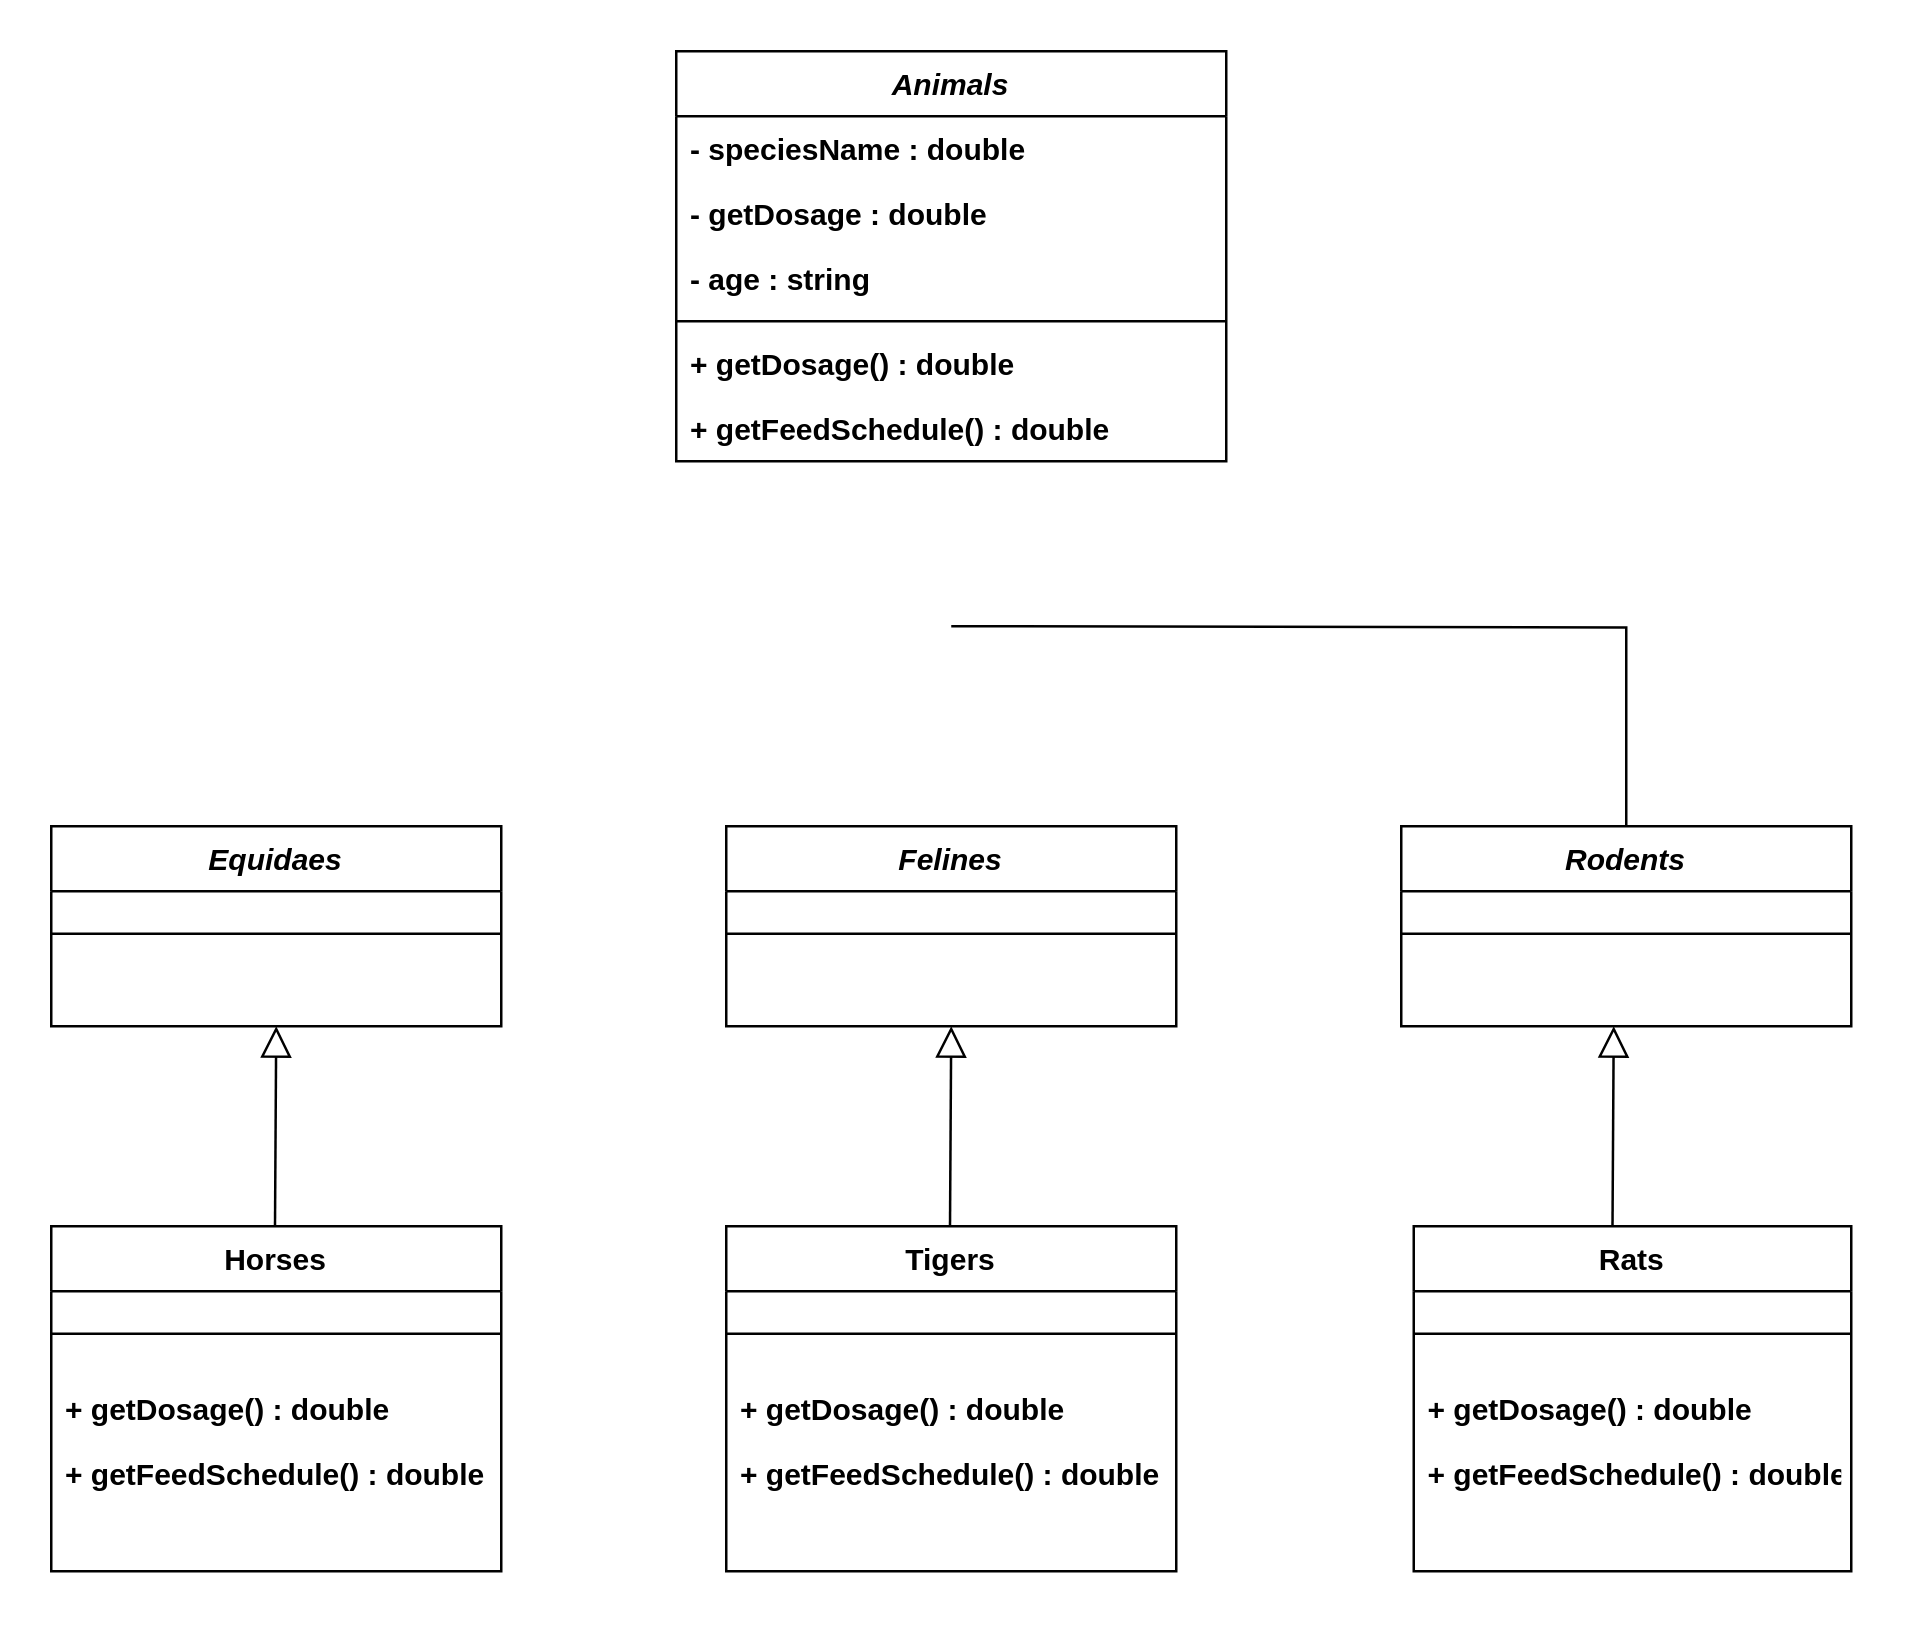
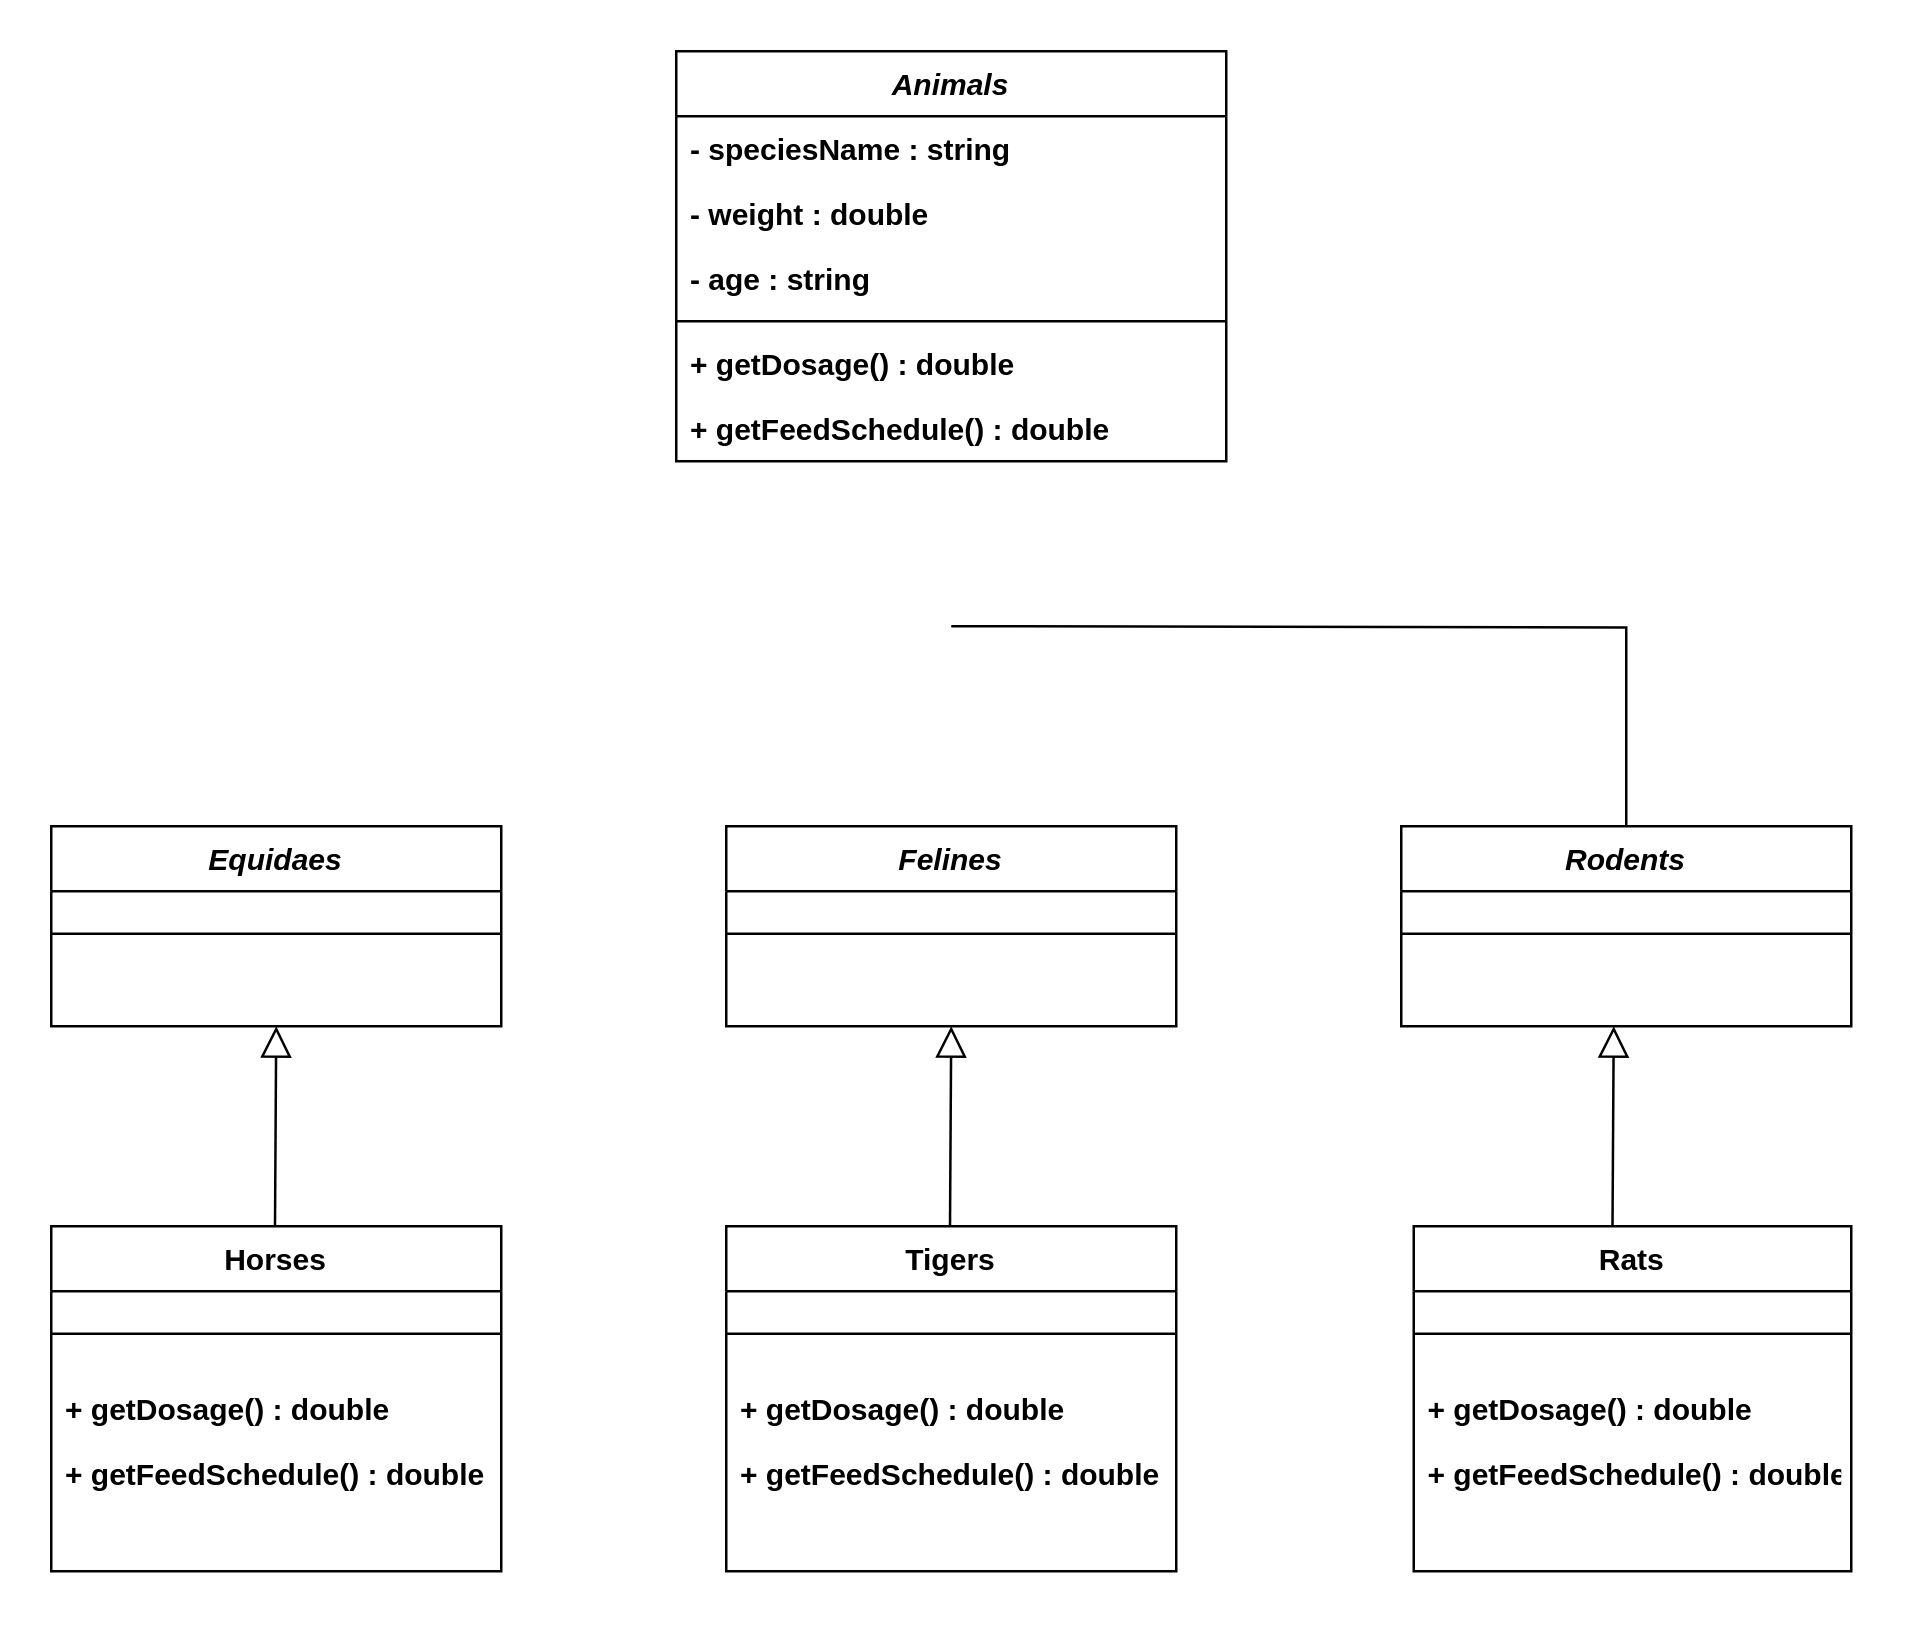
(851, 150) -> (851, 150)
(842, 215) -> (813, 215)
